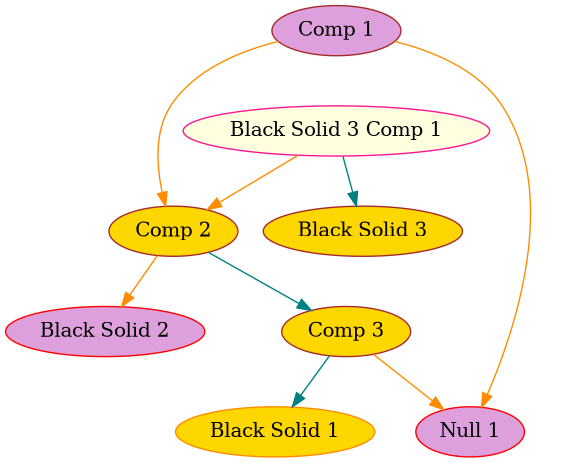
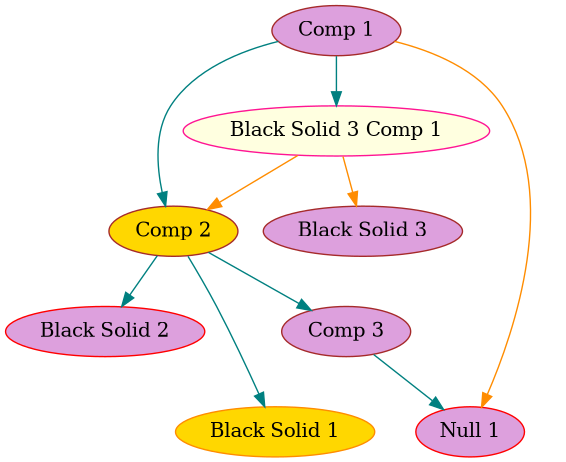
none -> (336, 74)
(183, 91) -> (183, 91)
(348, 174) -> (348, 174)
(363, 231) -> (363, 231)
(144, 275) -> (144, 275)
(346, 332) -> (346, 332)
(315, 376) -> (226, 324)
(403, 378) -> (403, 378)
